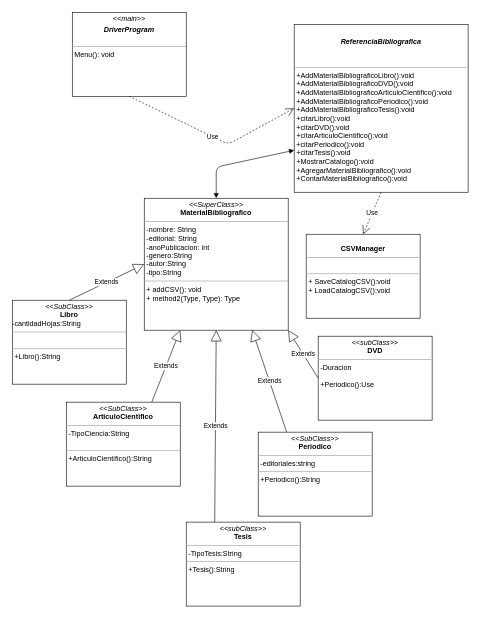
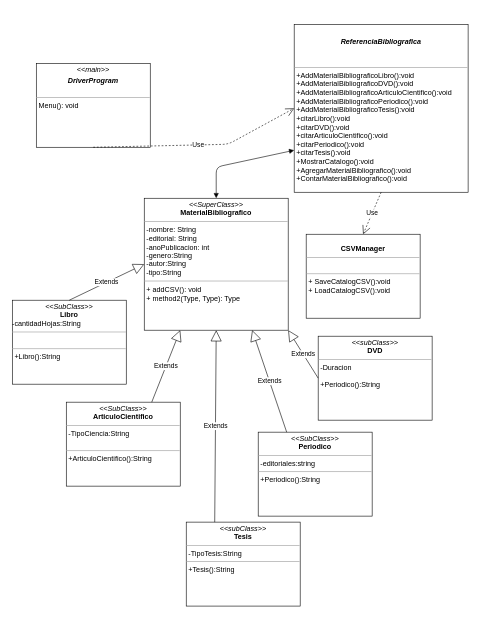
(129, 54) -> (93, 105)
(348, 354) -> (353, 354)
